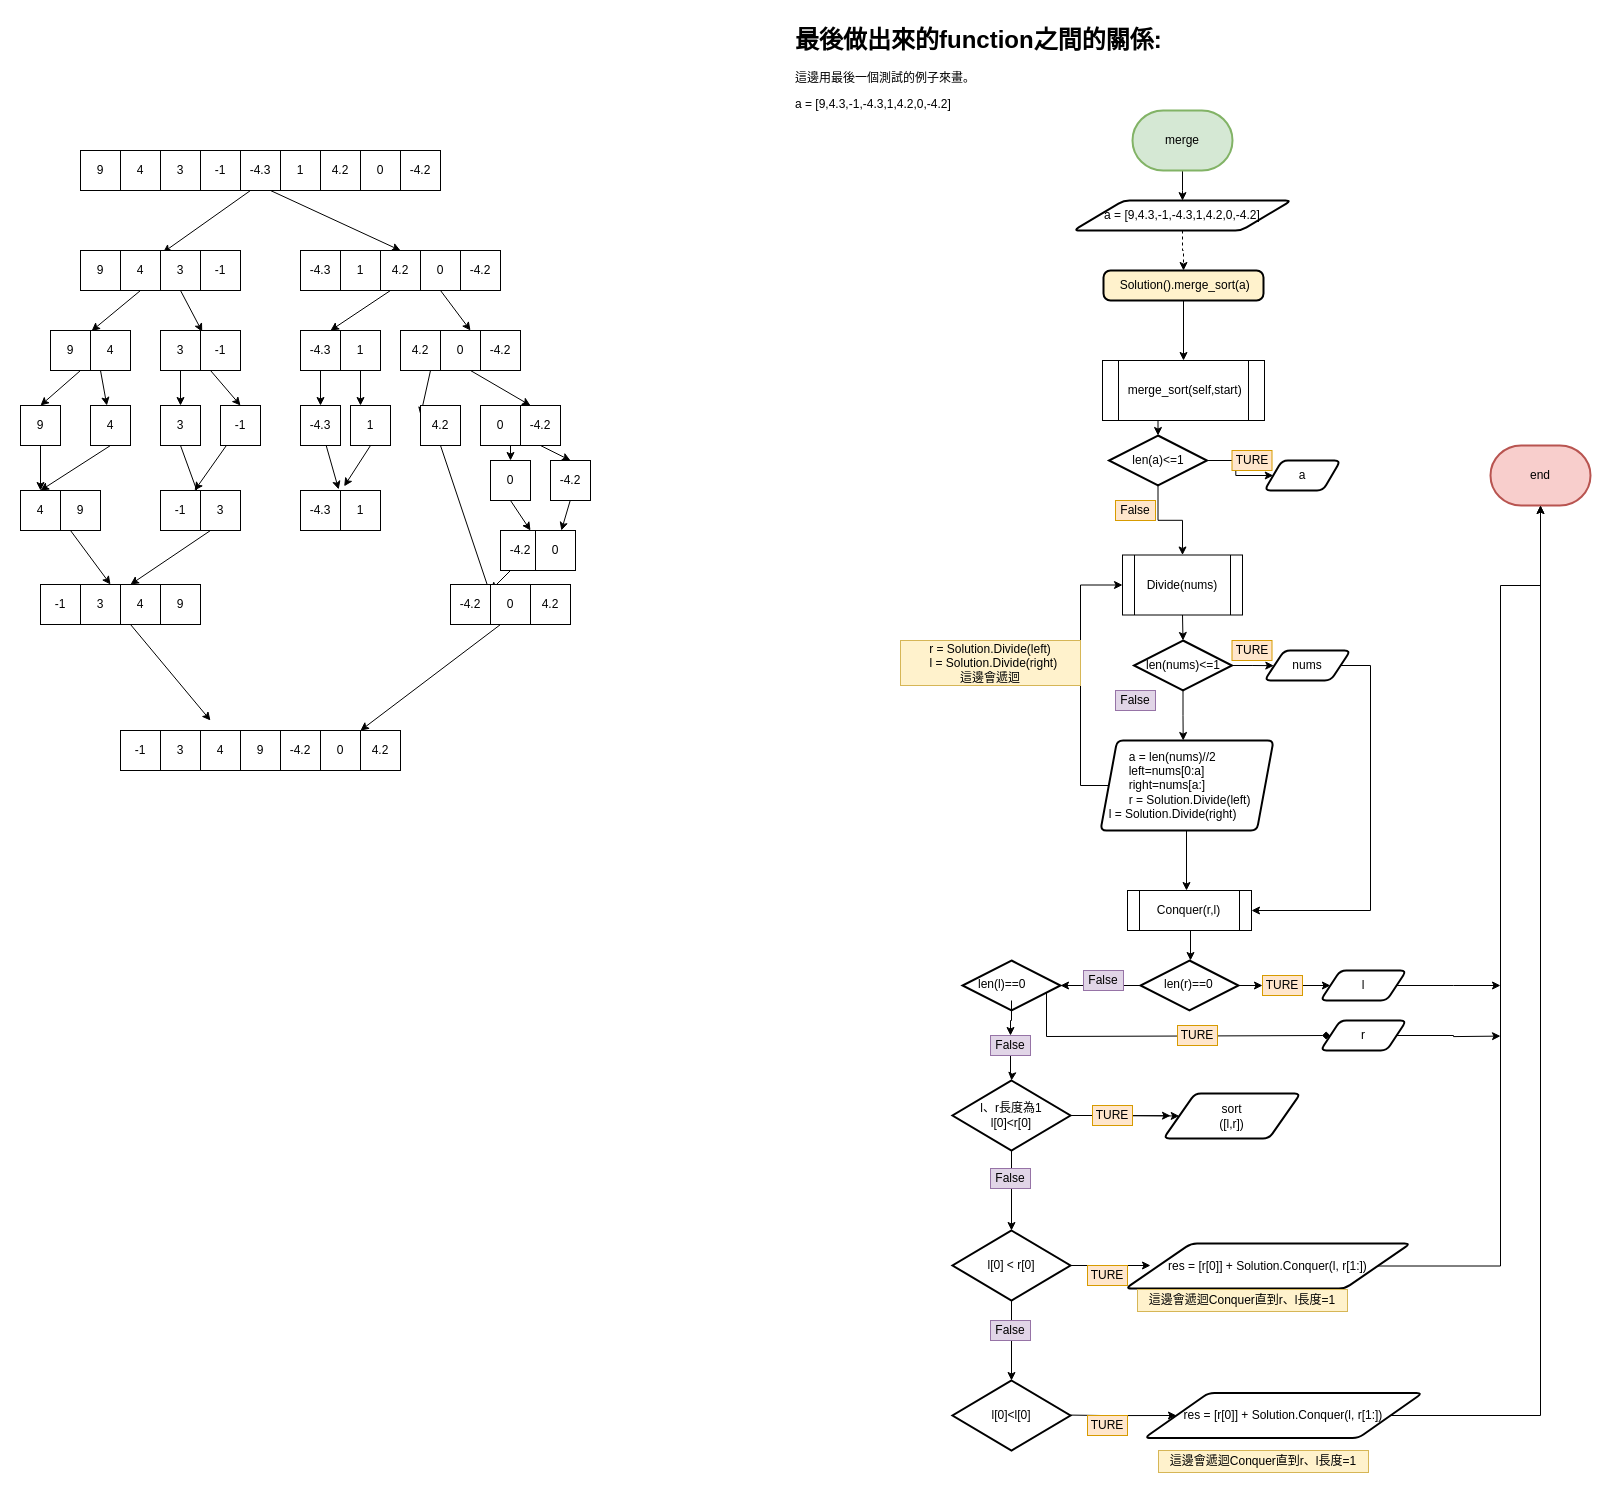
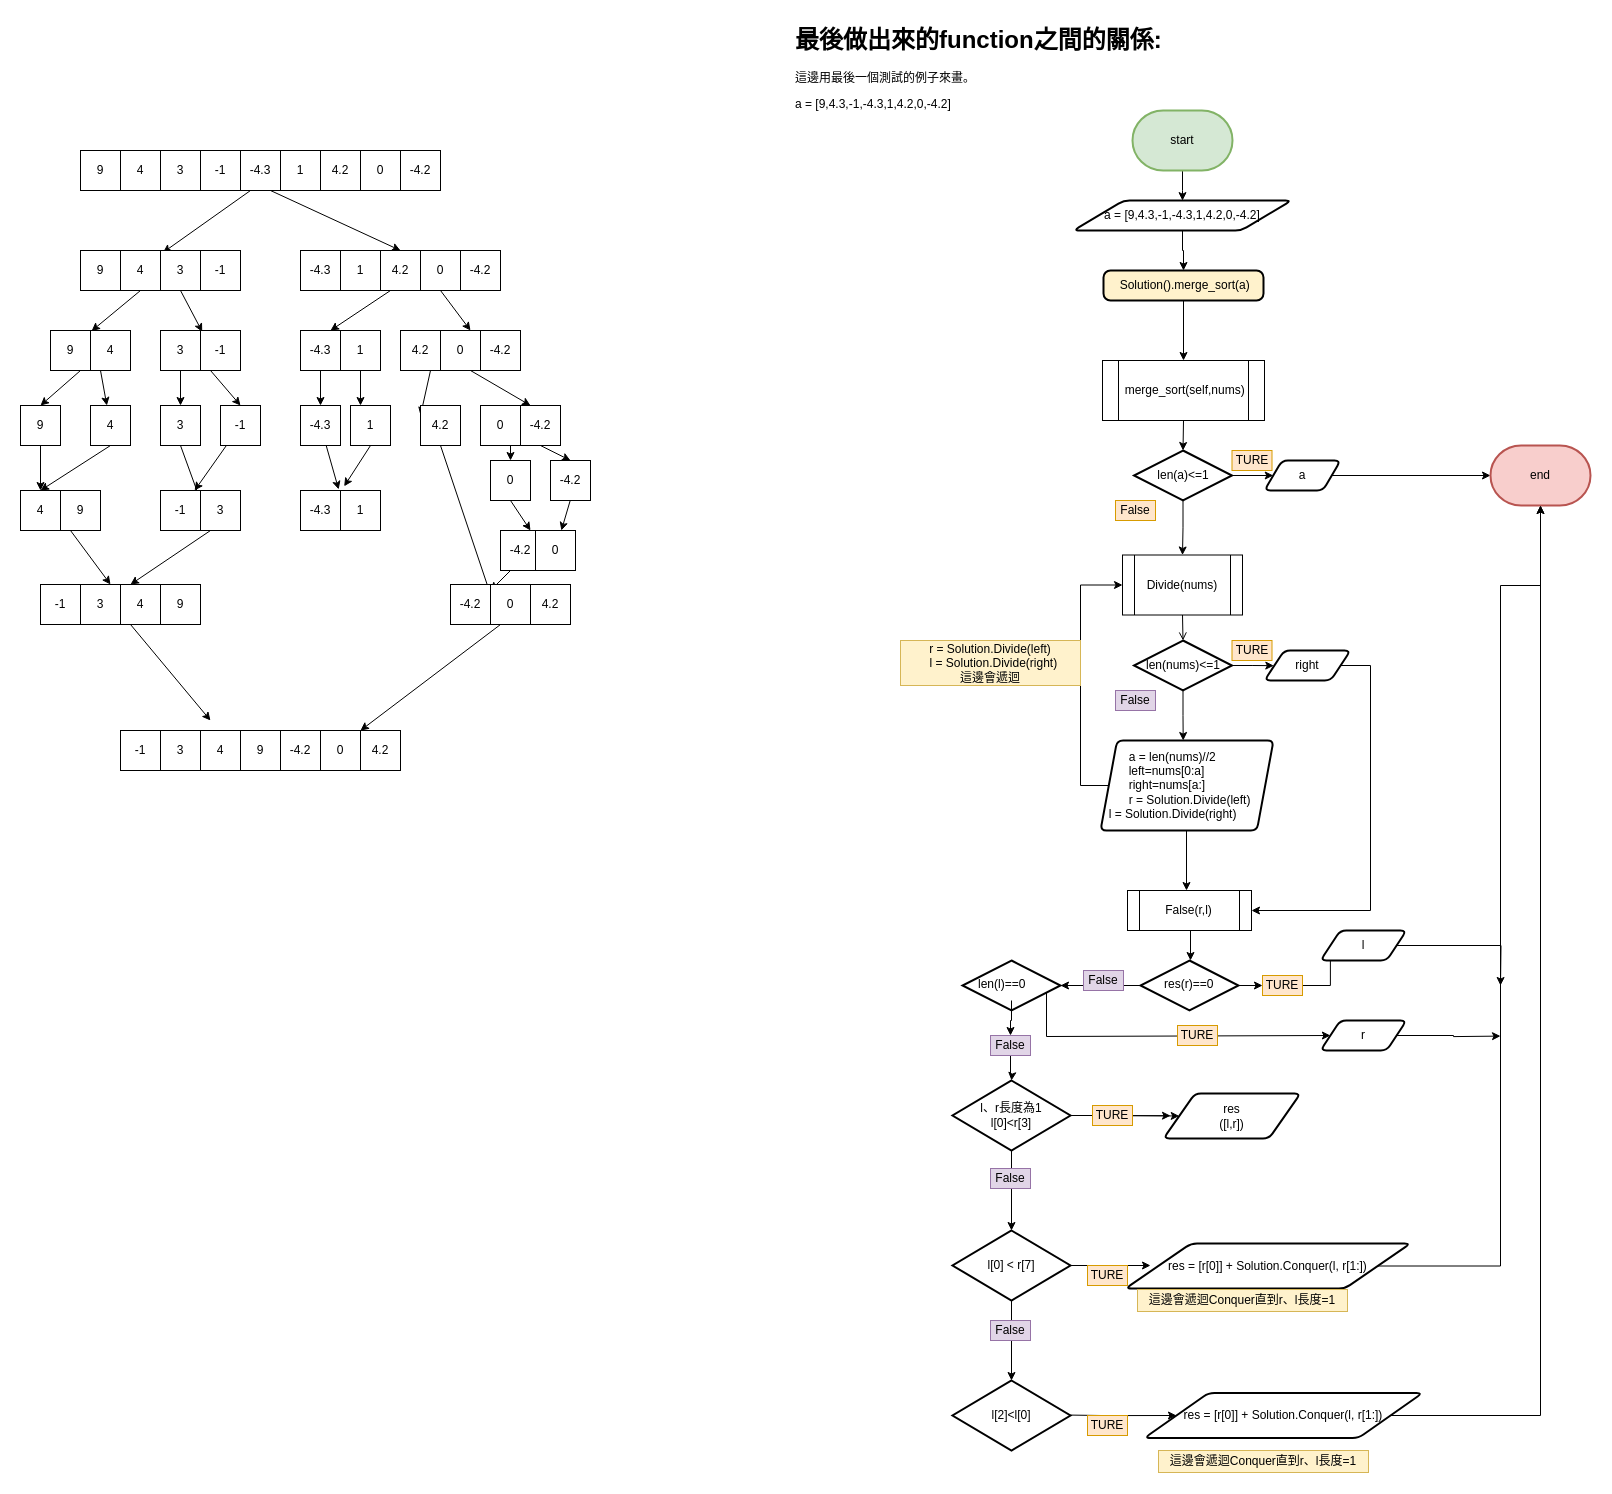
(1183, 141) -> (1183, 141)
(1183, 248) -> (1183, 248)
(1184, 391) -> (1184, 391)
(1158, 461) -> (1183, 476)
none -> (1408, 476)
(1183, 632) -> (1183, 633)
(1308, 666) -> (1308, 666)
(1189, 911) -> (1189, 911)
(1193, 985) -> (1195, 985)
(1364, 986) -> (1364, 946)
(1321, 1036) -> (1322, 1036)
(1012, 1116) -> (1012, 1116)
(1232, 1117) -> (1232, 1117)
(1012, 1266) -> (1012, 1266)
(1012, 1416) -> (1012, 1416)
